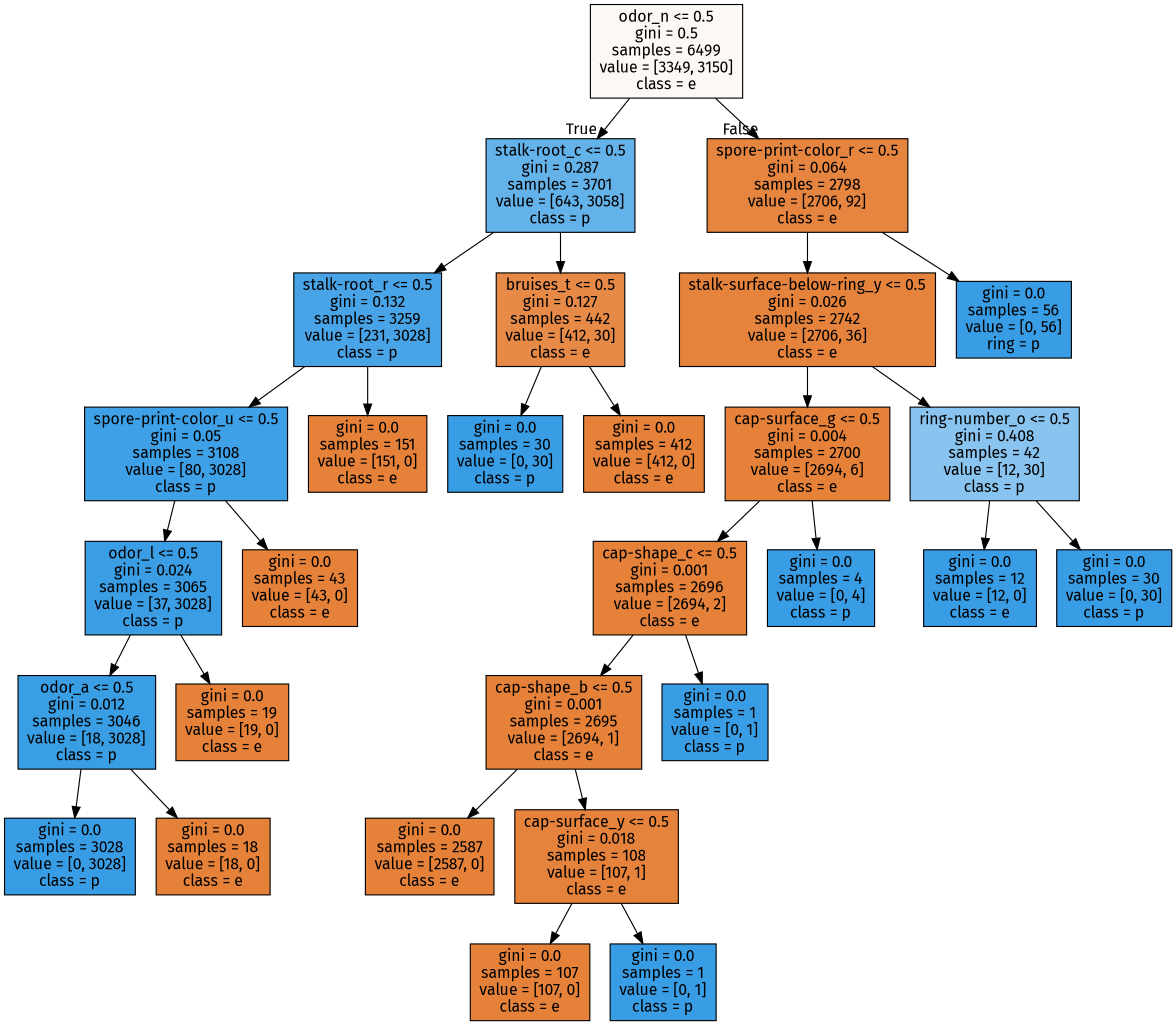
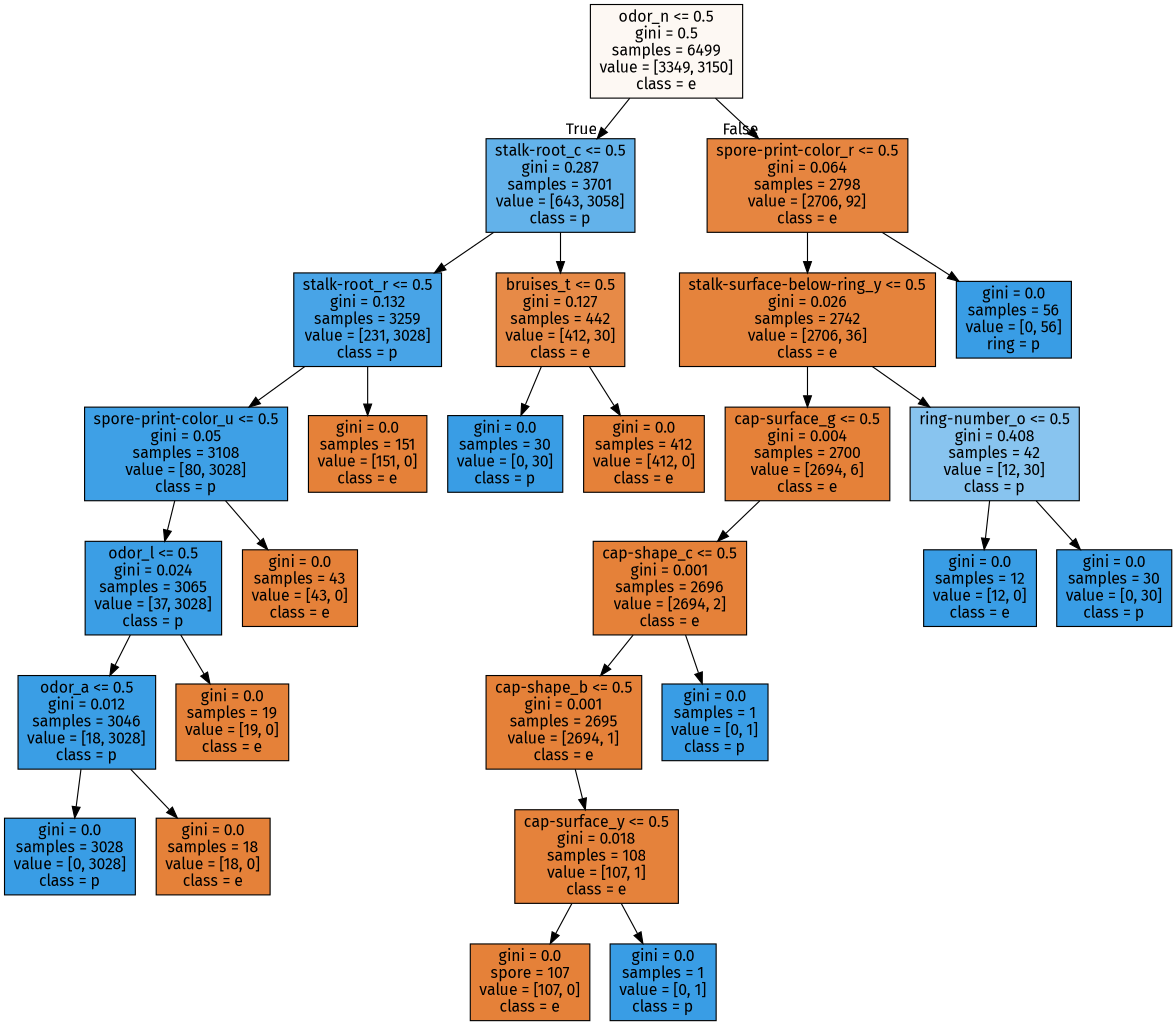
(821, 588) -> none
(430, 857) -> none
(530, 982) -> (530, 982)
